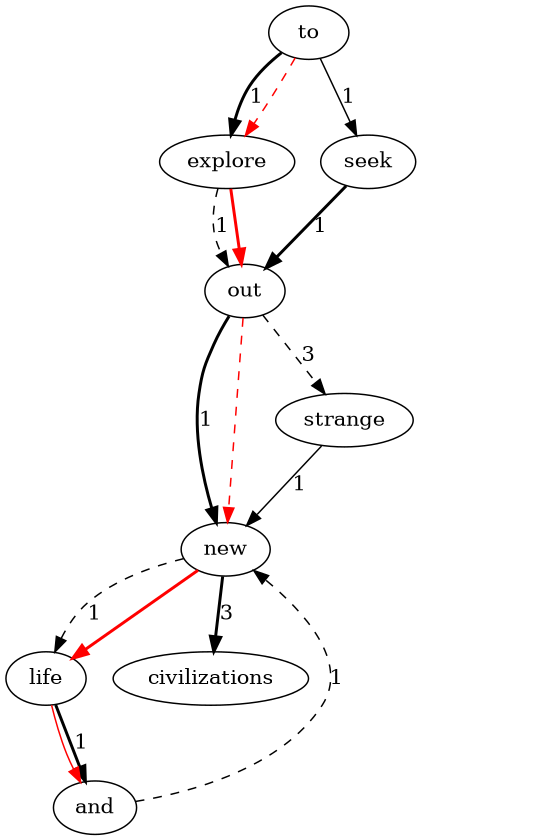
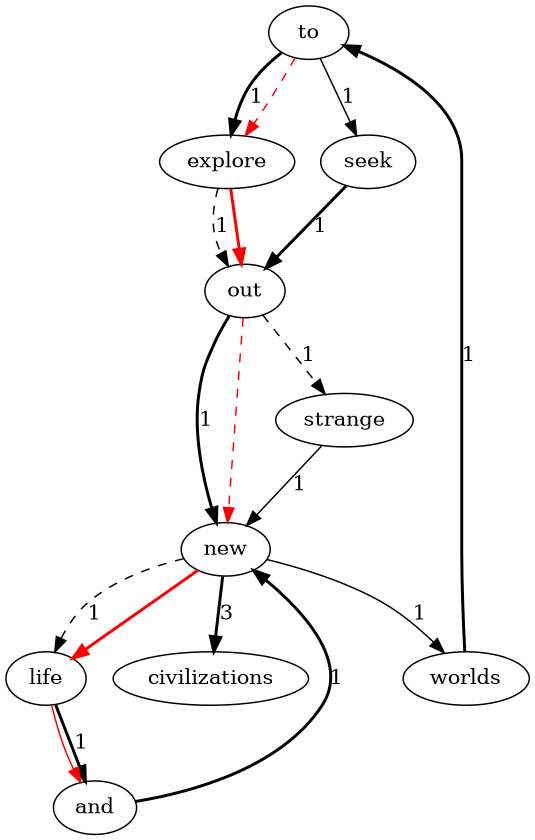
(309, 356) -> (309, 356)
none -> (466, 679)
(301, 730) -> (301, 730)
